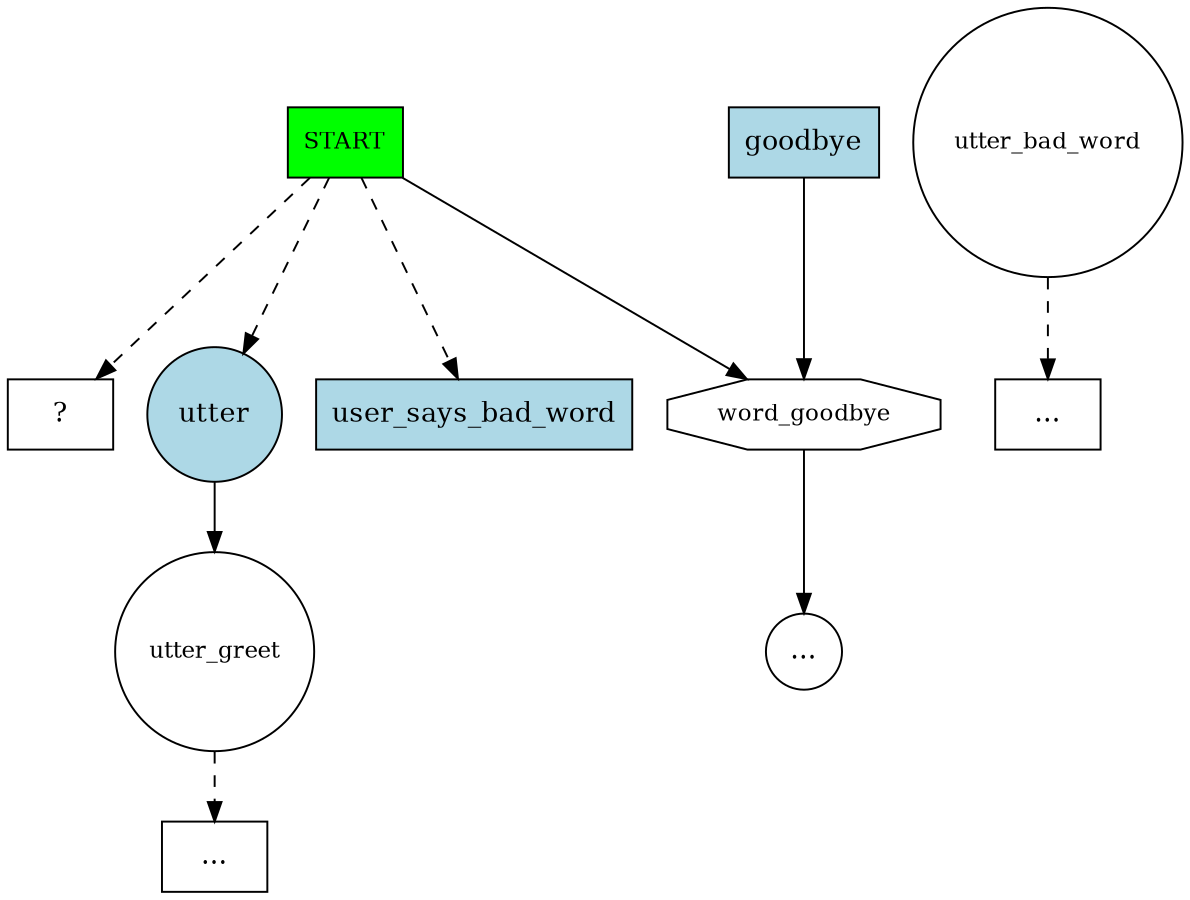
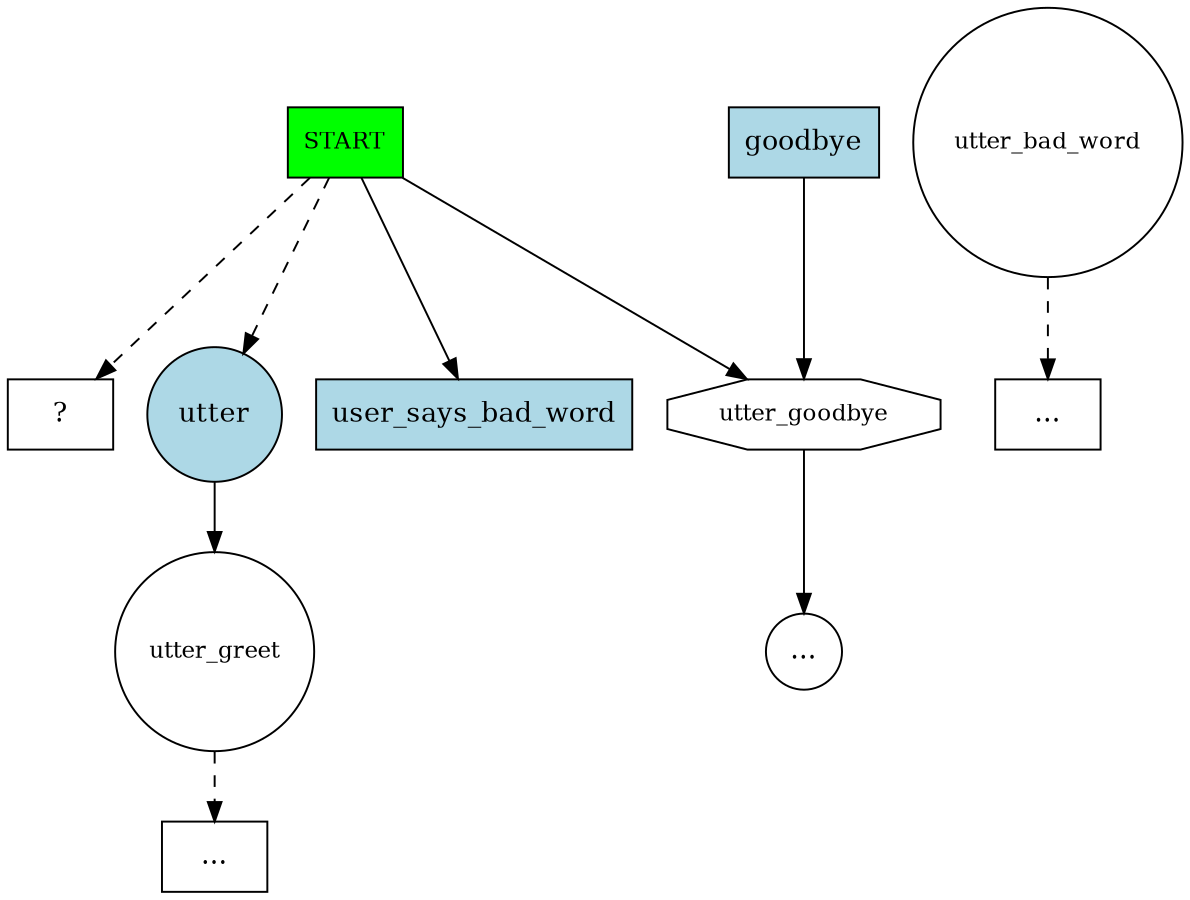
(405, 269) -> (405, 269)
(804, 414) -> (804, 414)
